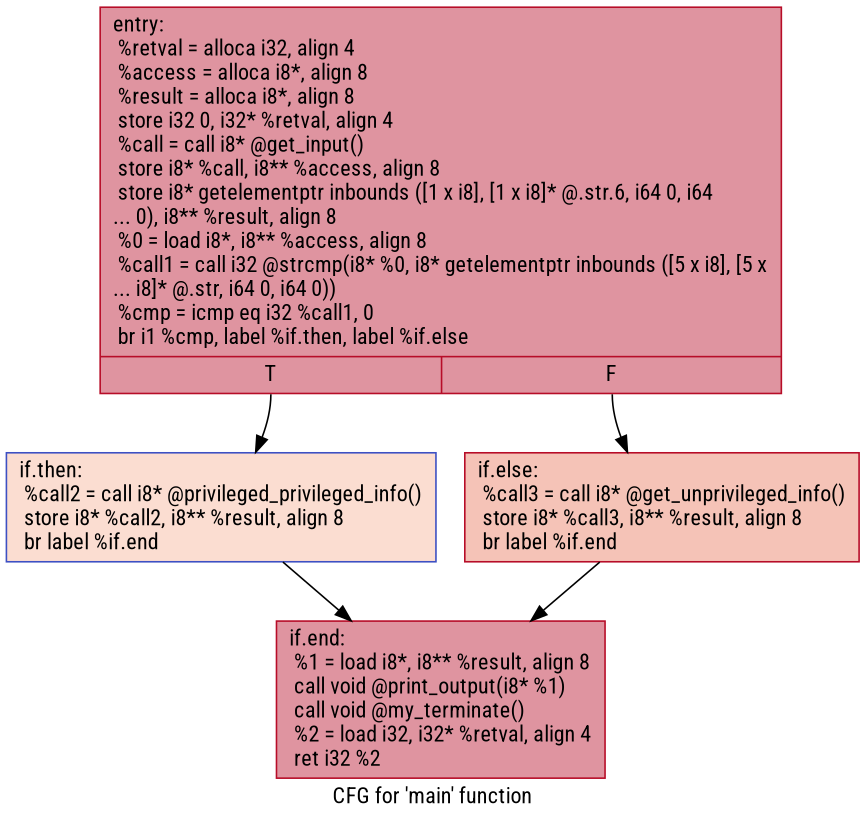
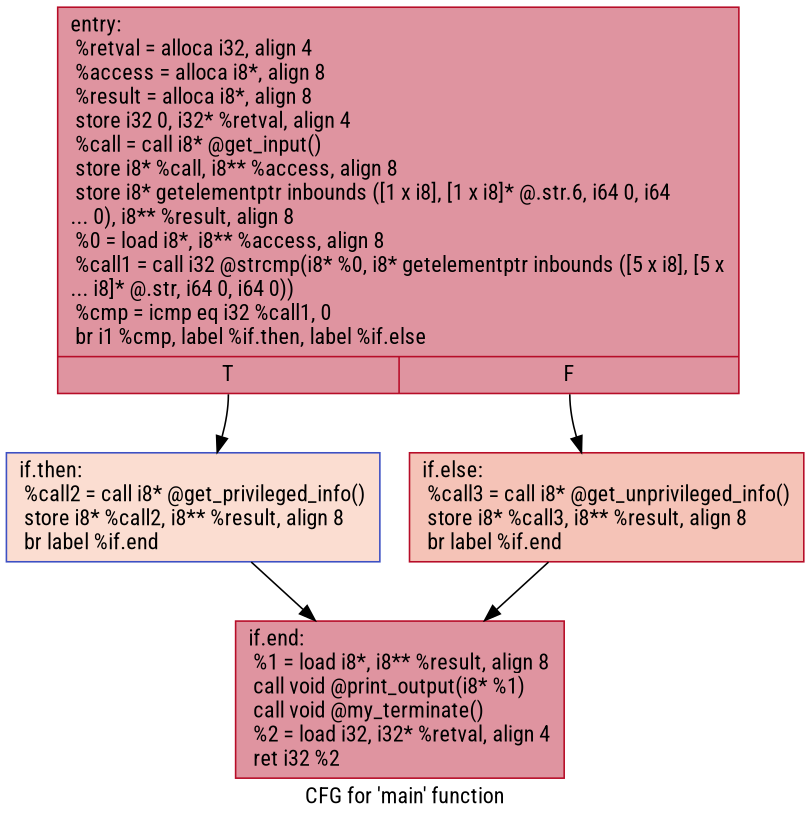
(221, 494) -> (193, 494)
